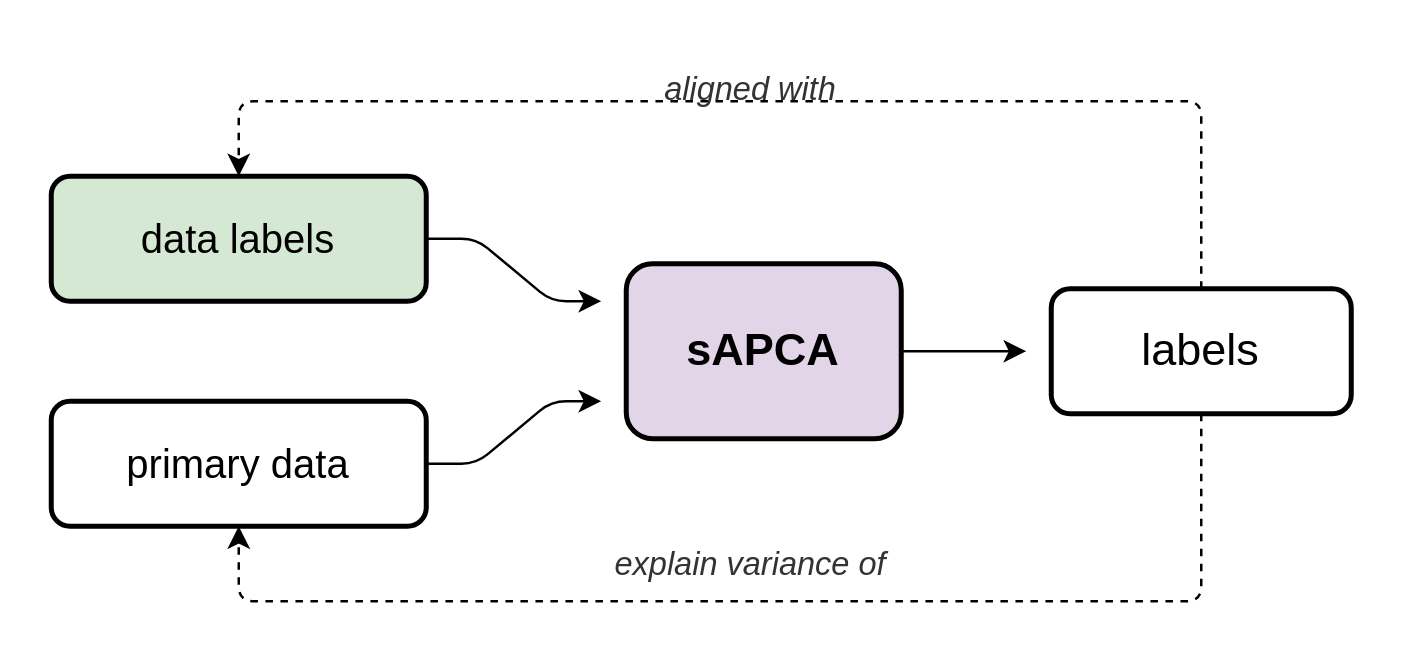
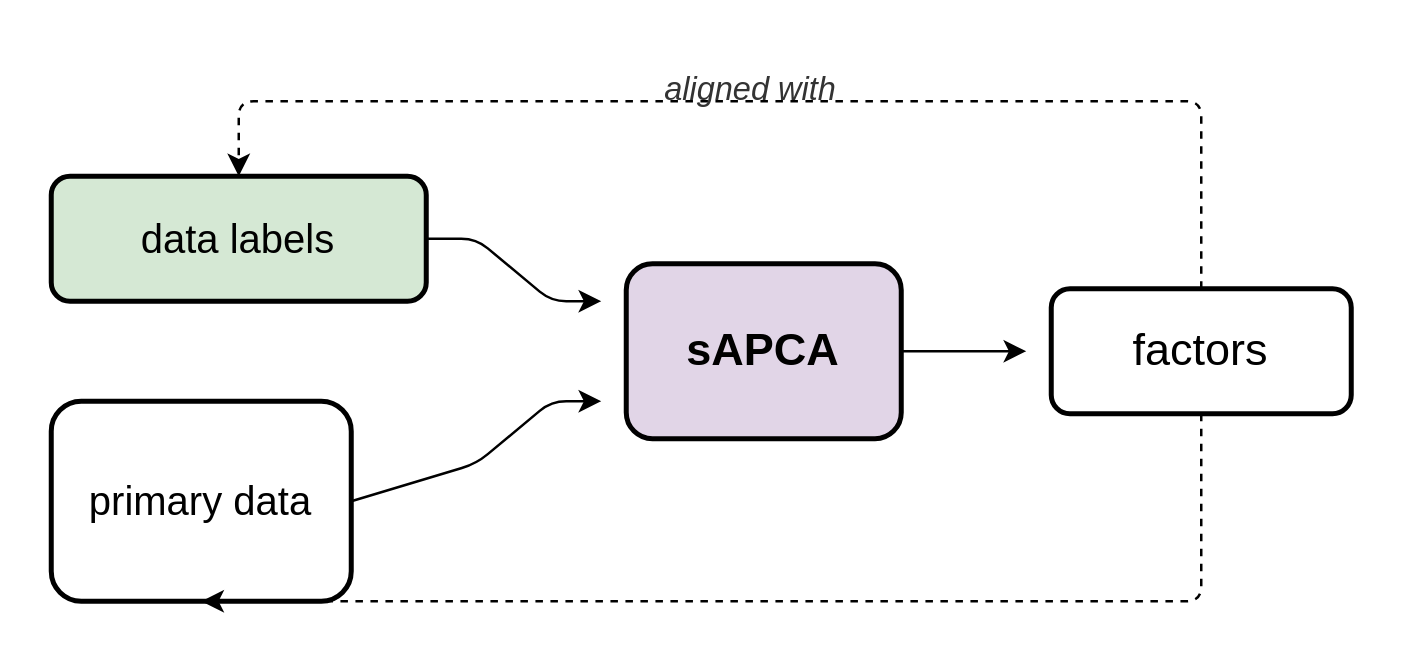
(1201, 351) -> (1201, 351)
(239, 464) -> (201, 501)
(751, 564) -> none
